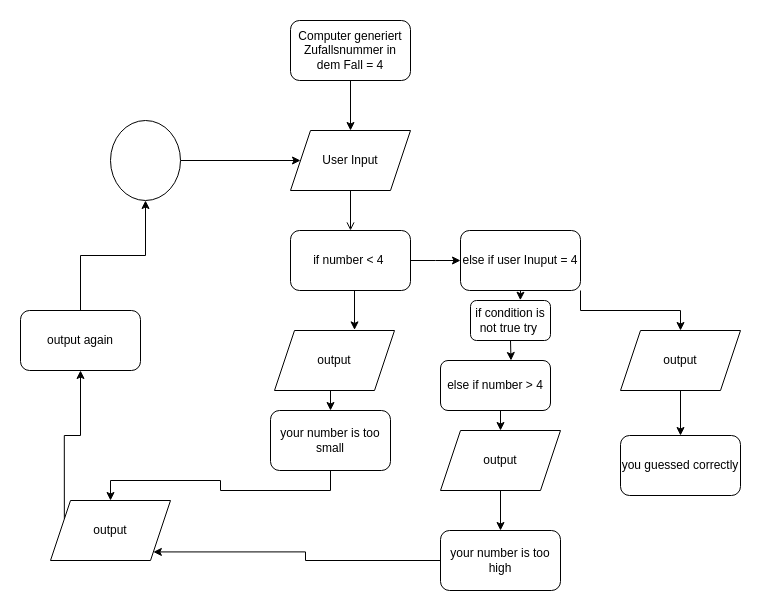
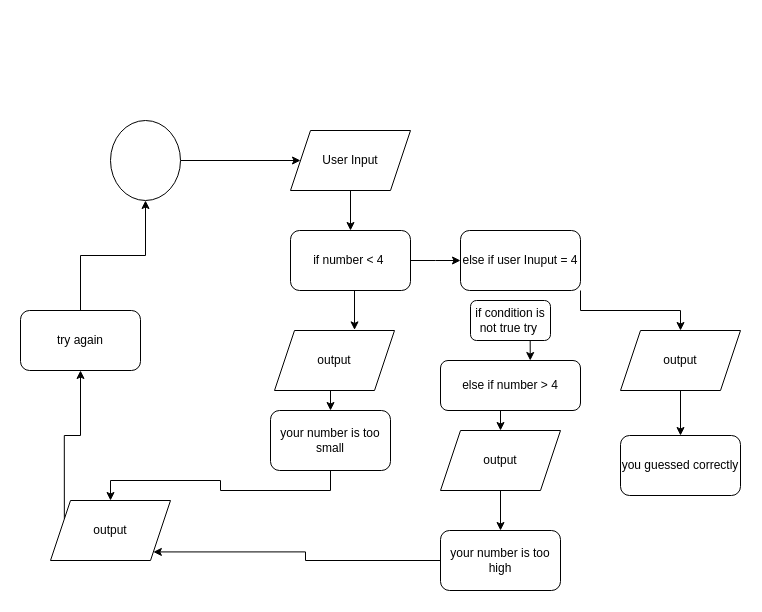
(351, 51) -> none
(351, 102) -> none
(351, 224) -> (351, 222)
(520, 292) -> none
(81, 341) -> (81, 341)
(496, 386) -> (511, 386)
